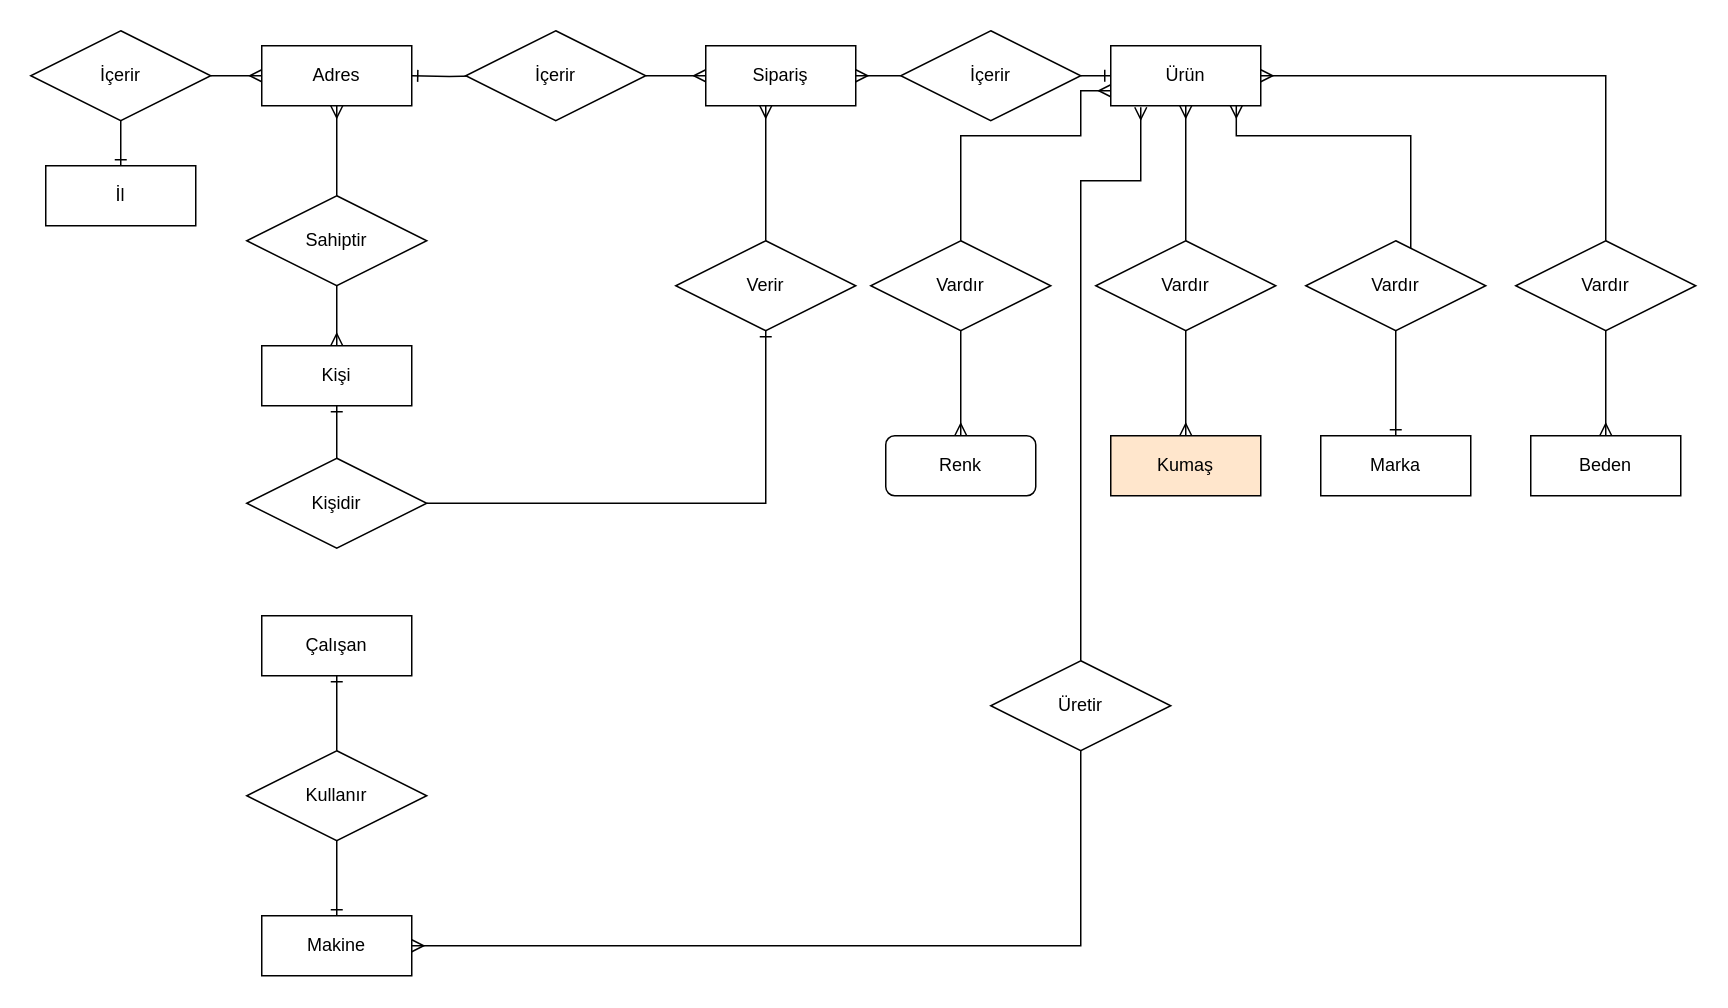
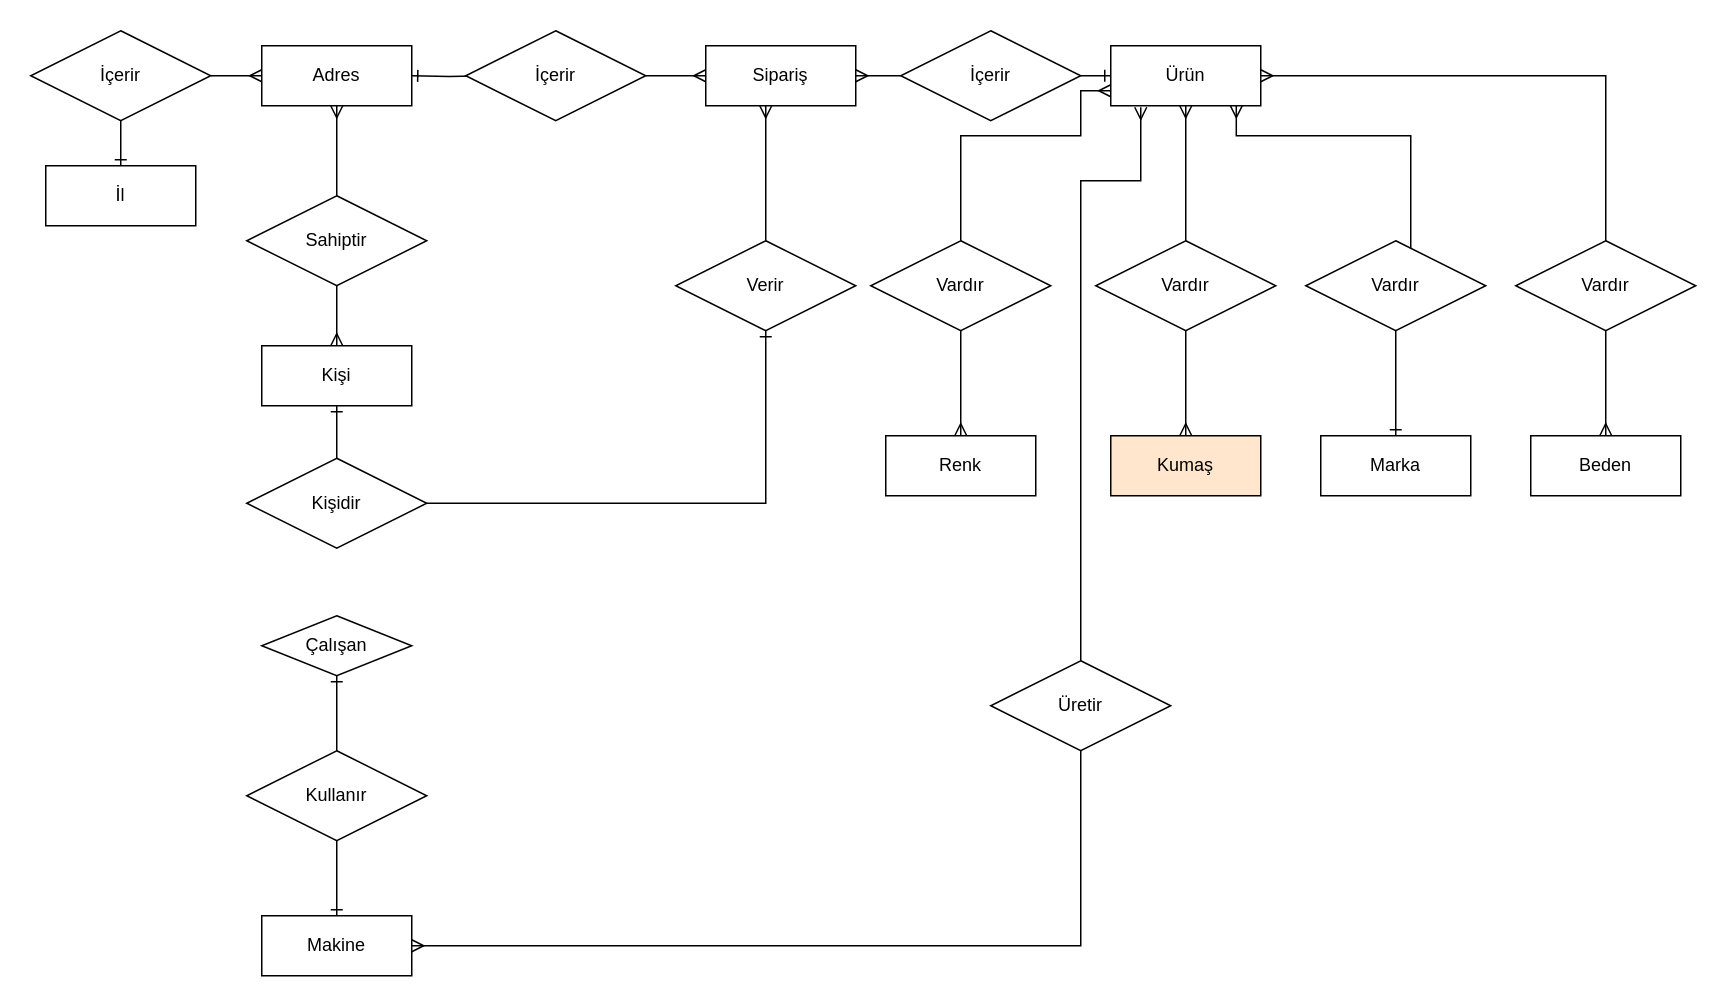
(961, 466) -> (961, 466)
(337, 646) -> (337, 646)
